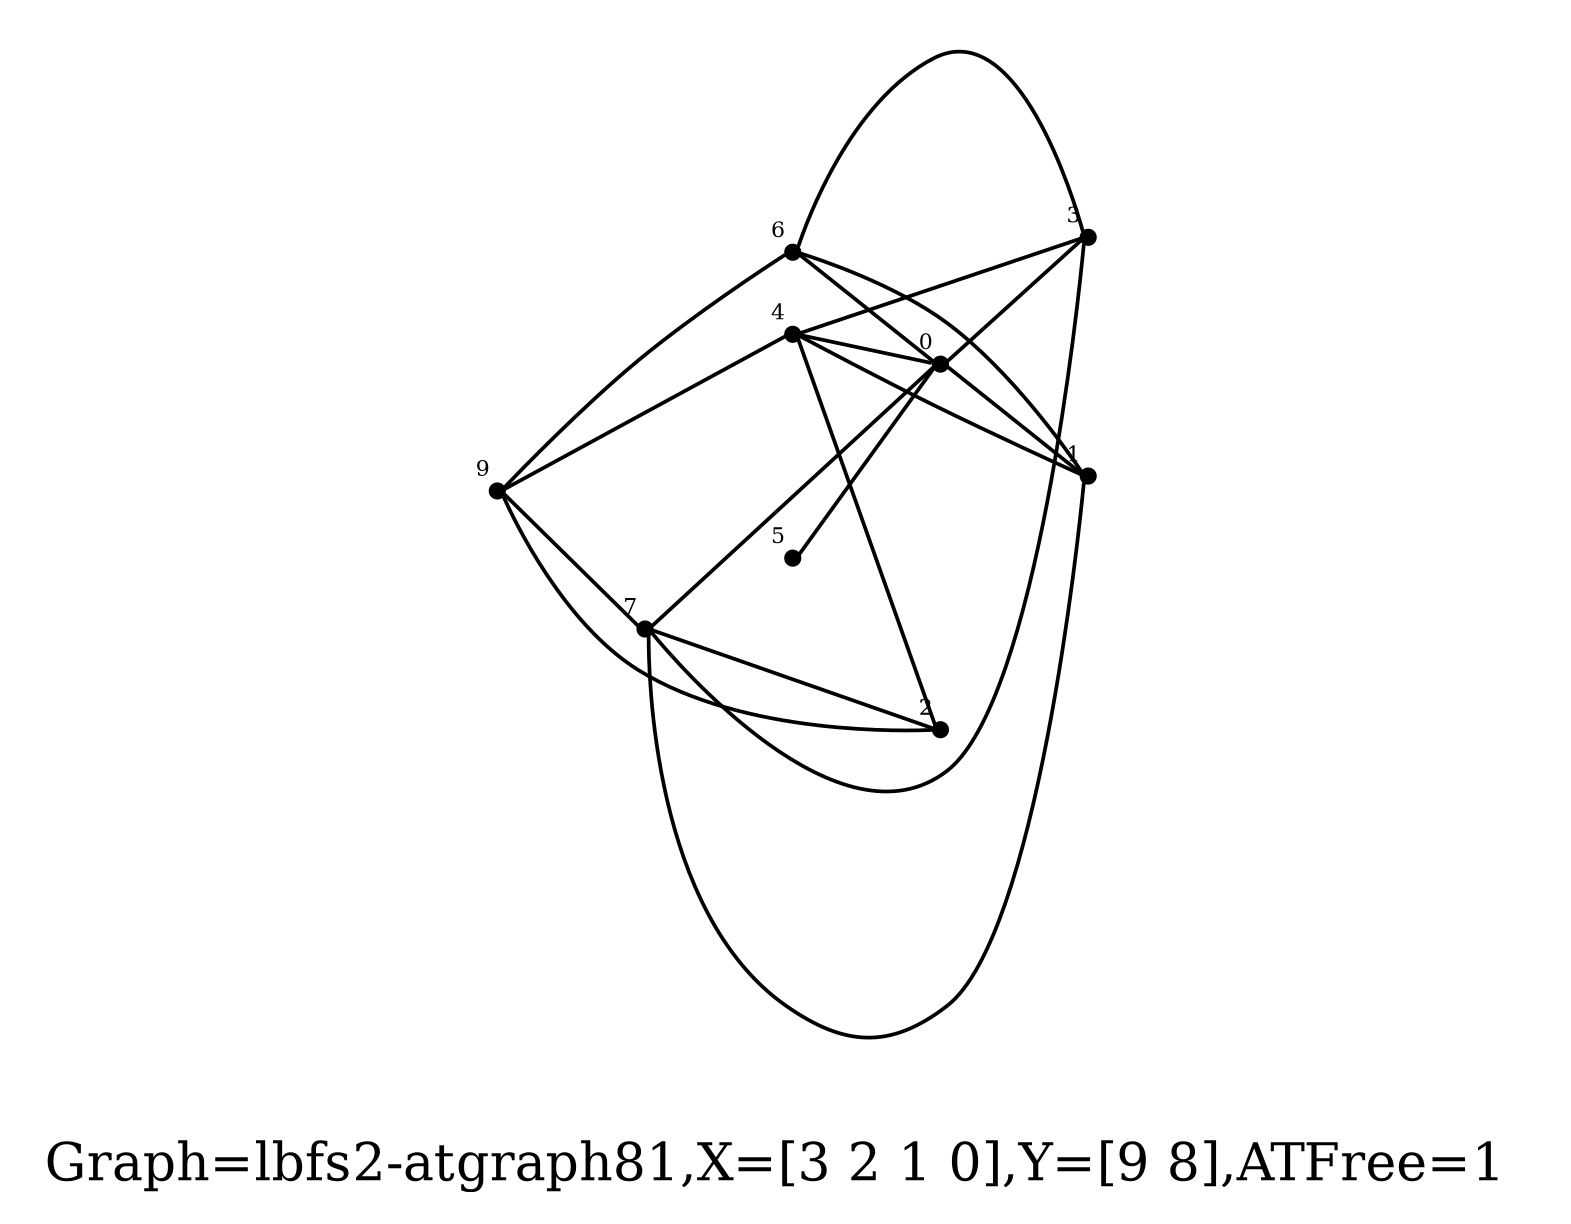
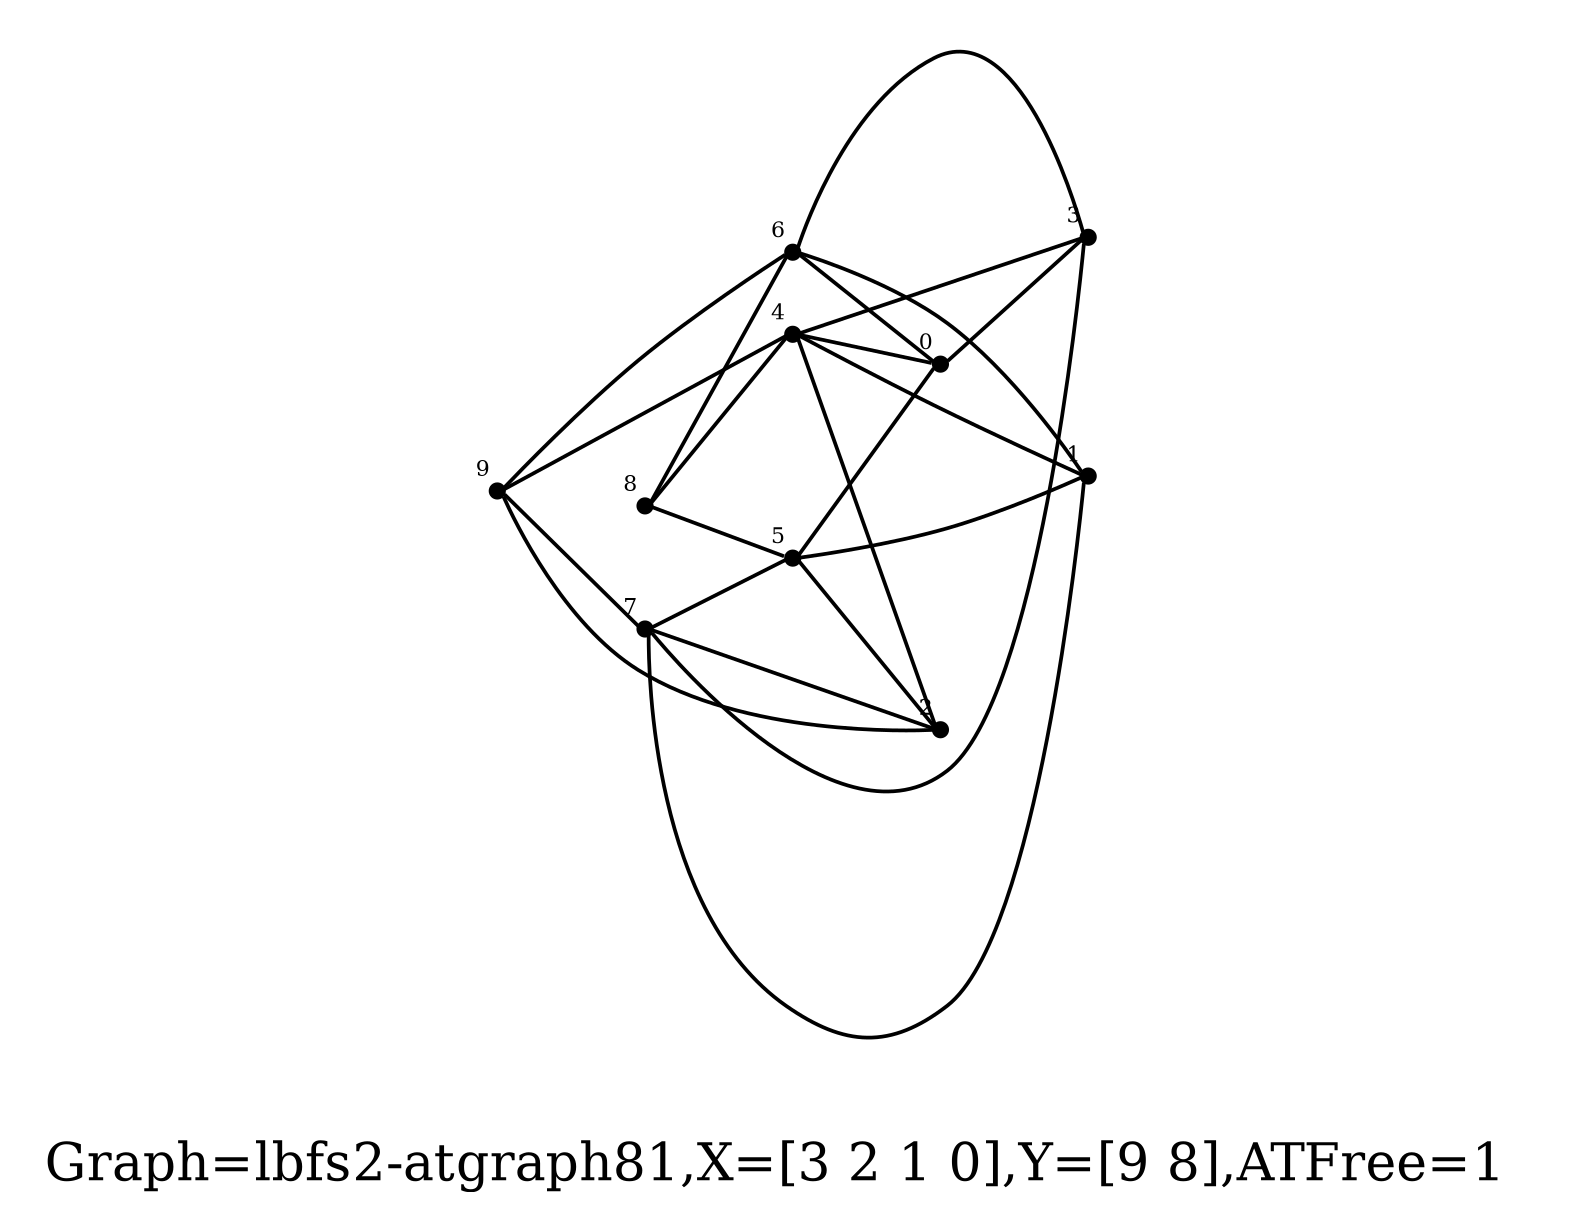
(1008, 415) -> (944, 529)
(793, 496) -> (719, 593)
none -> (645, 506)
none -> (866, 644)
